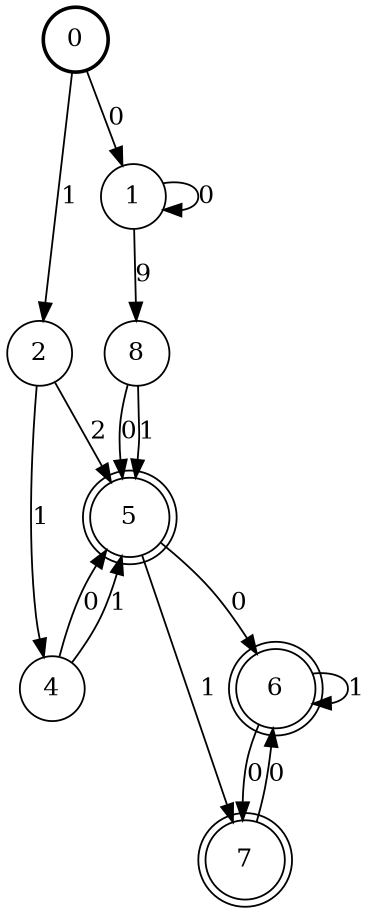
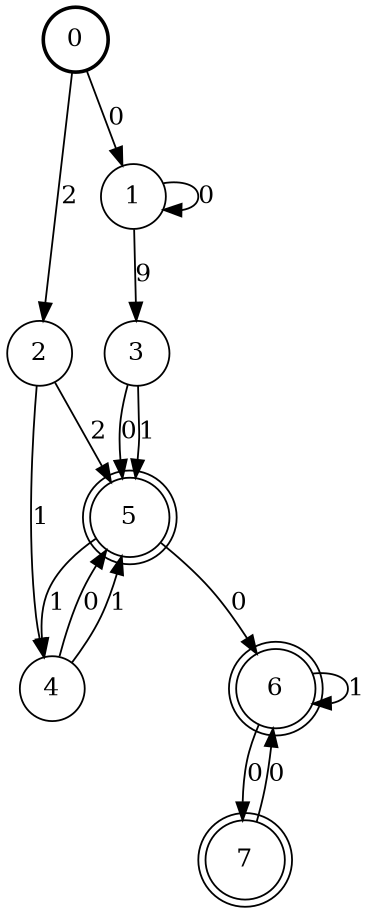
(70, 197) -> (70, 197)
(137, 353) -> (137, 353)
(185, 680) -> (53, 581)
